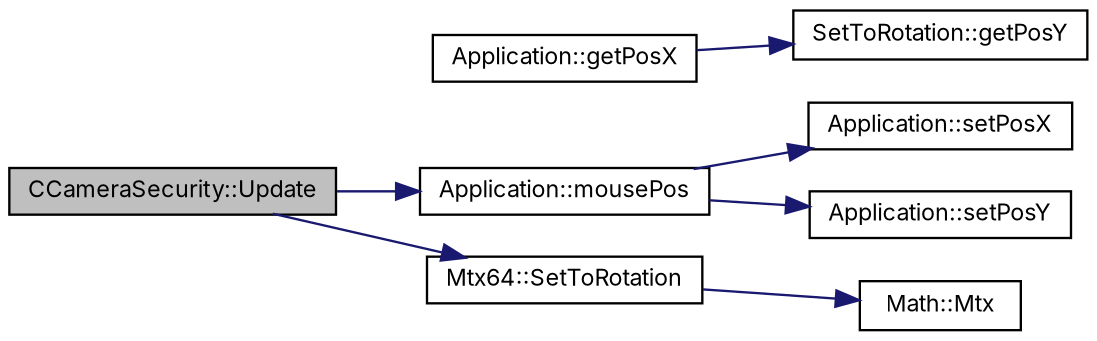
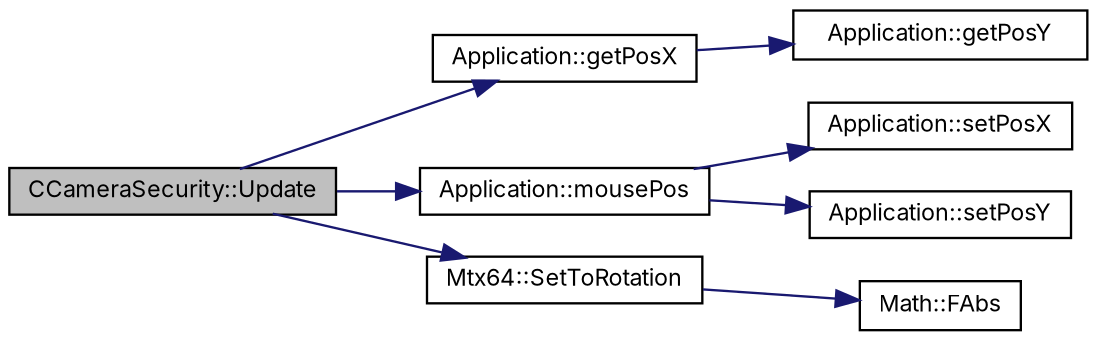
(940, 35) -> (940, 35)
none -> (358, 129)
(940, 306) -> (940, 306)
